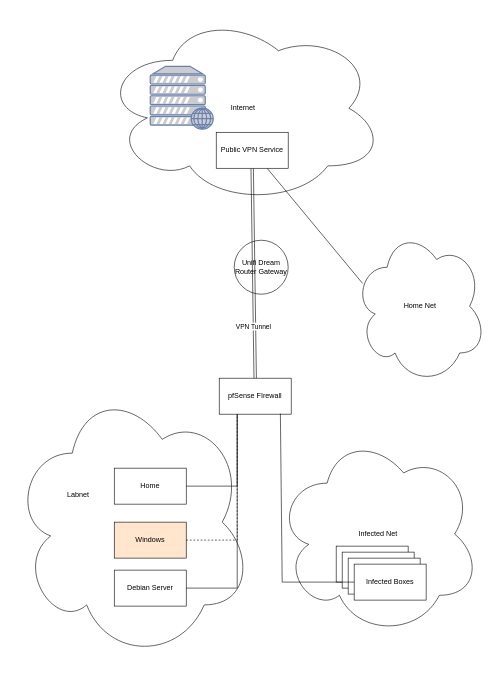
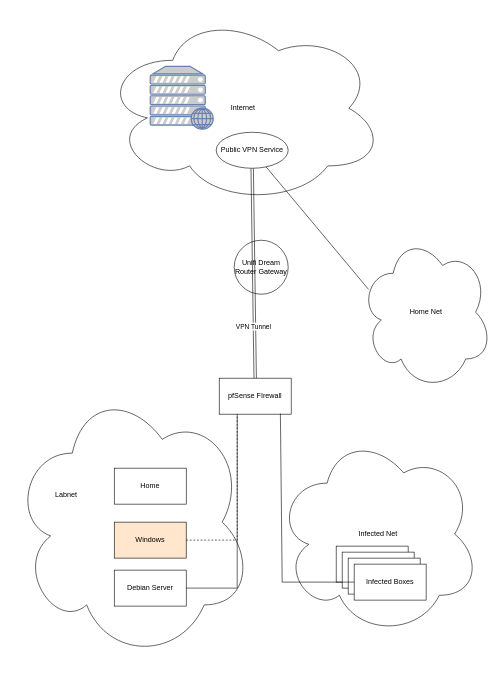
(252, 150) -> (252, 150)
(420, 306) -> (426, 312)
(210, 486) -> none
(78, 495) -> (66, 495)
